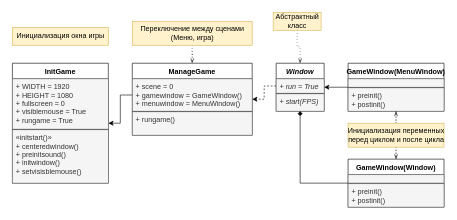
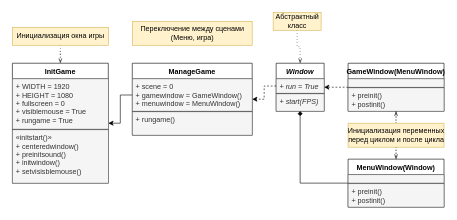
none -> (60, 53)
(192, 53) -> none
(337, 87) -> (337, 87)
(396, 167) -> (396, 167)
